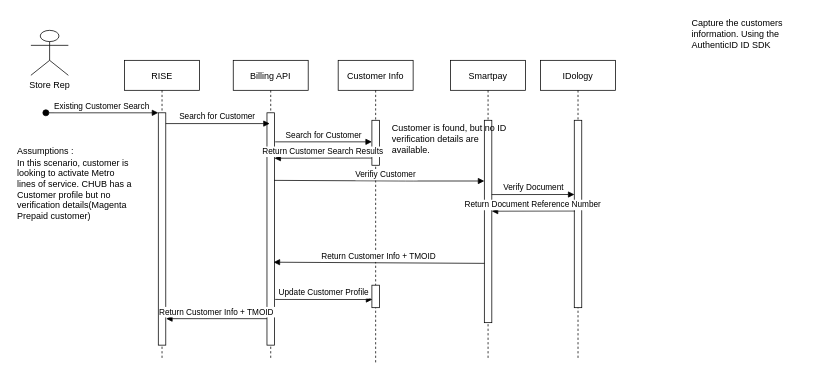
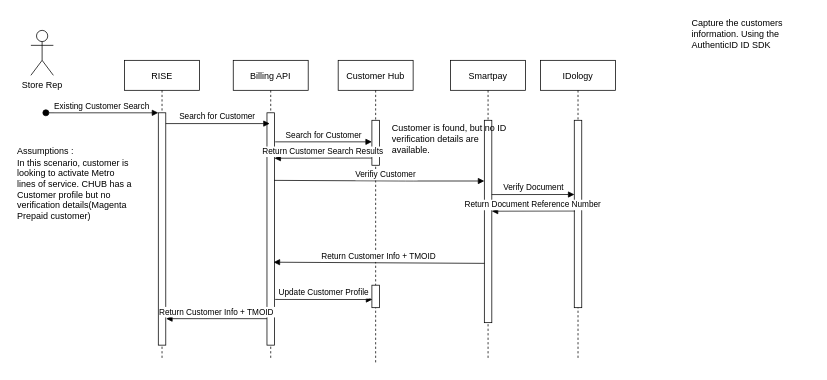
(49, 53) -> (42, 53)
(375, 76) -> (375, 76)
